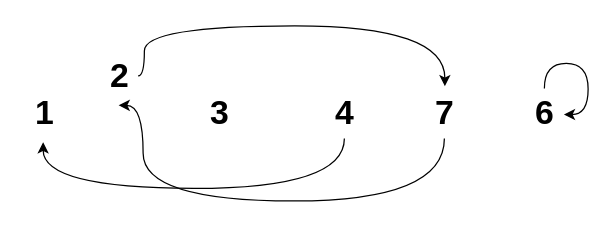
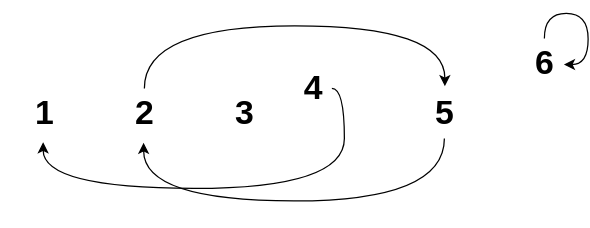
(119, 76) -> (144, 113)
(219, 113) -> (244, 113)
(344, 113) -> (313, 88)
(445, 113) -> (445, 113)
(544, 113) -> (544, 63)
